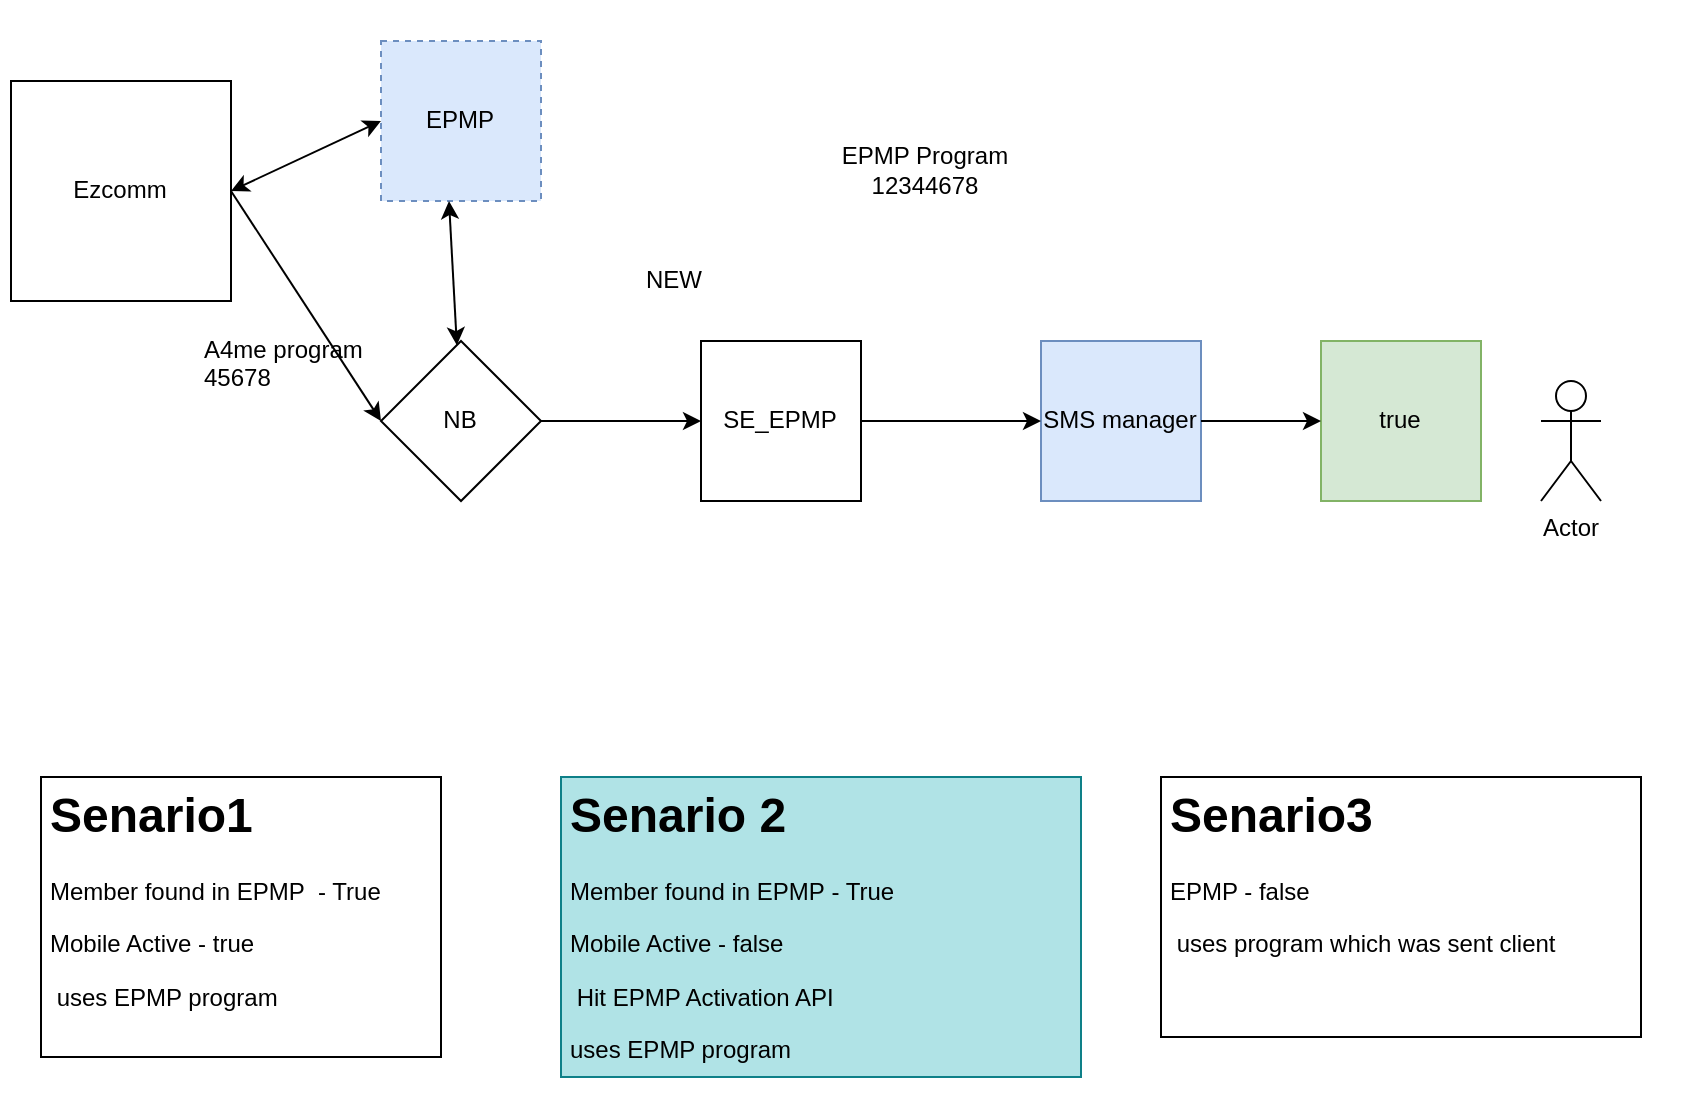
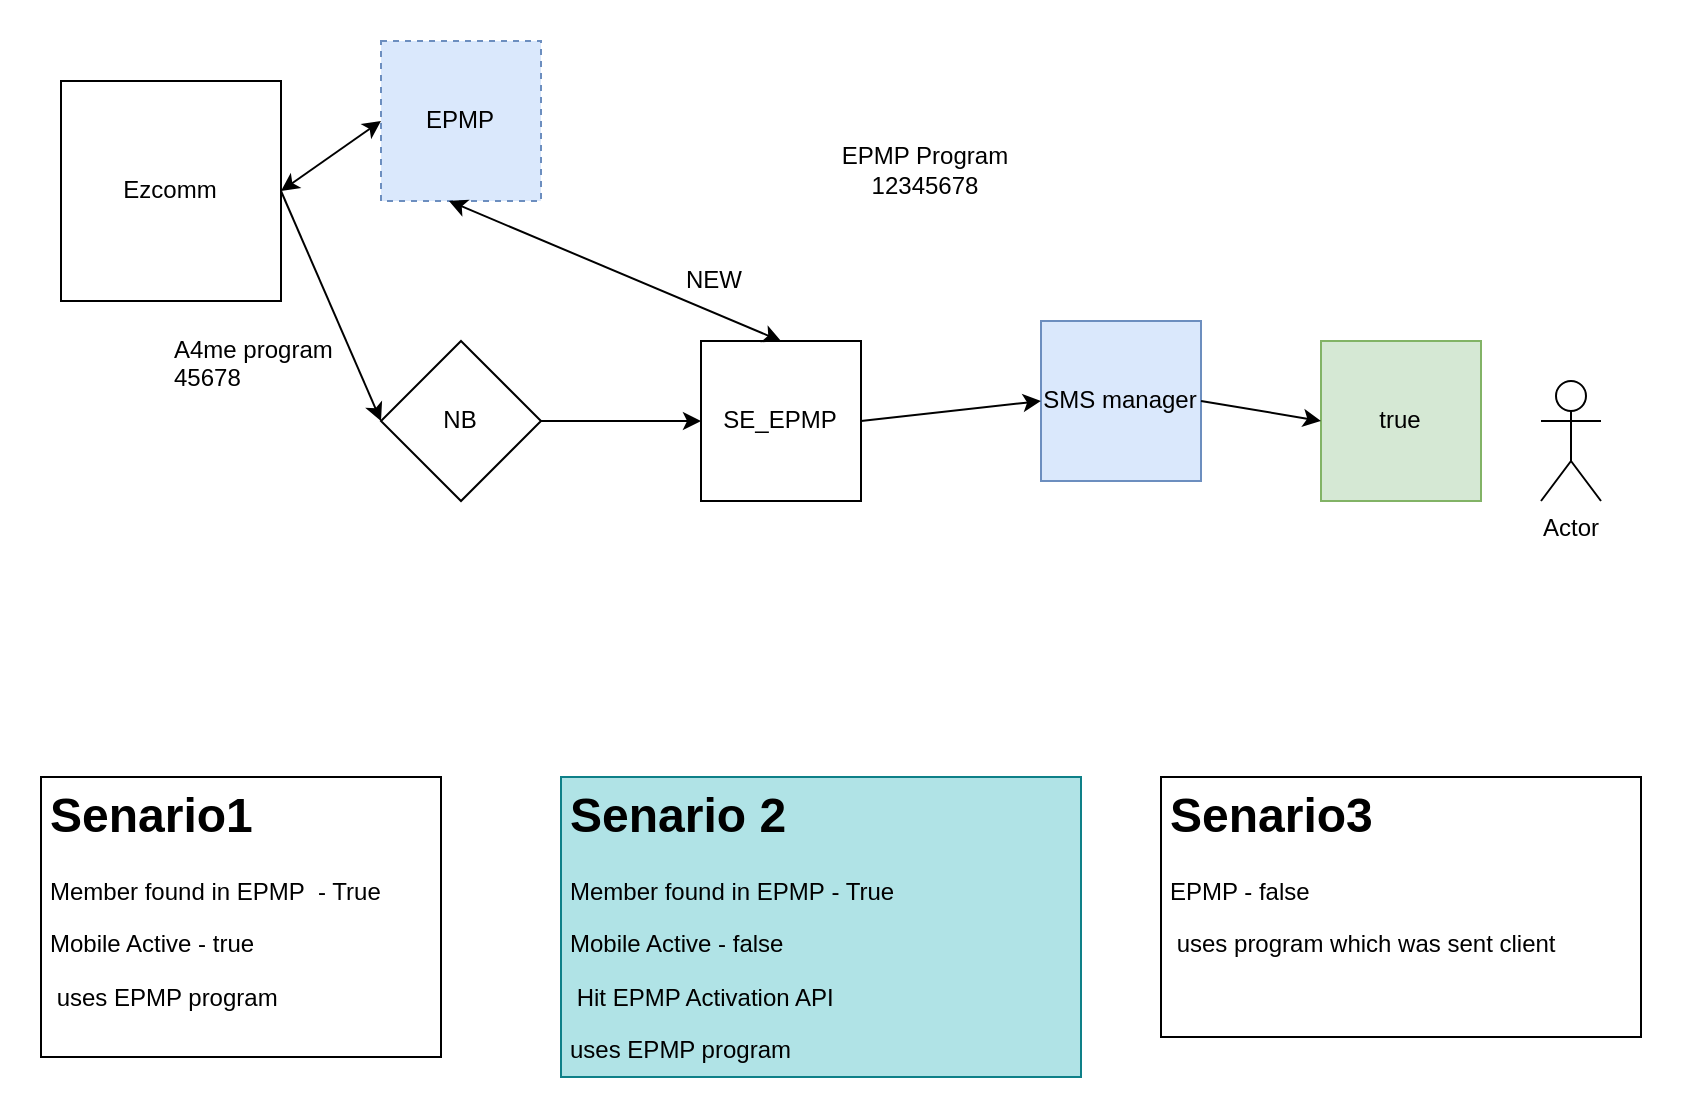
(926, 171) -> (926, 171)
(121, 191) -> (171, 191)
(453, 273) -> (615, 271)
(683, 281) -> (723, 281)
(291, 361) -> (261, 361)
(1121, 421) -> (1121, 401)
